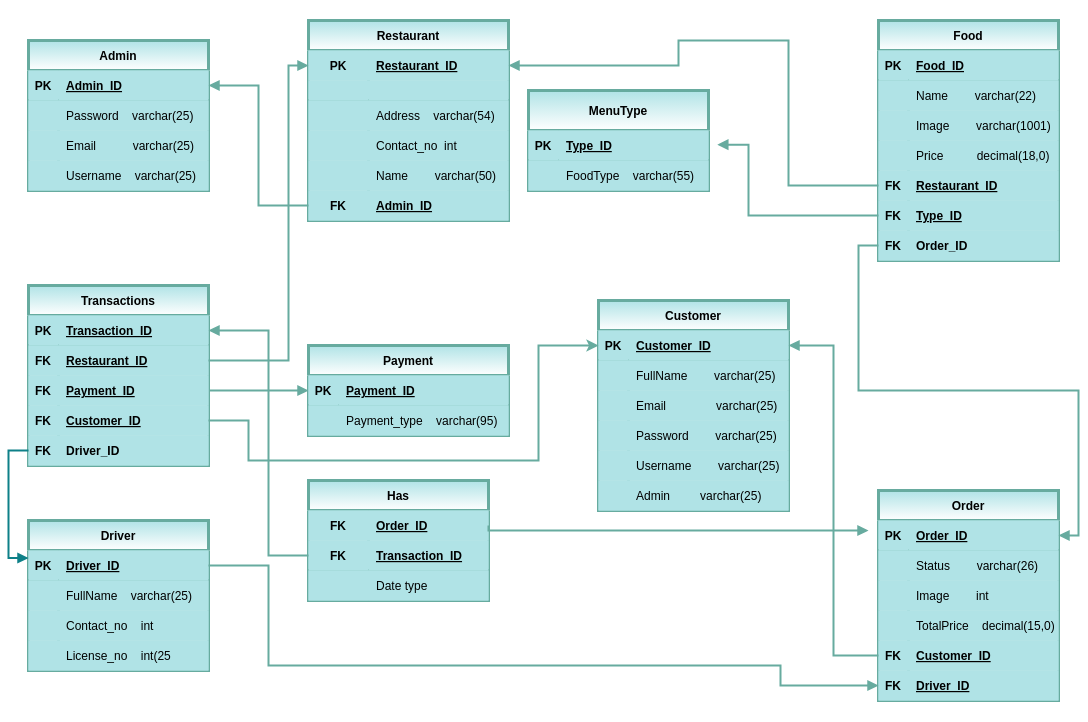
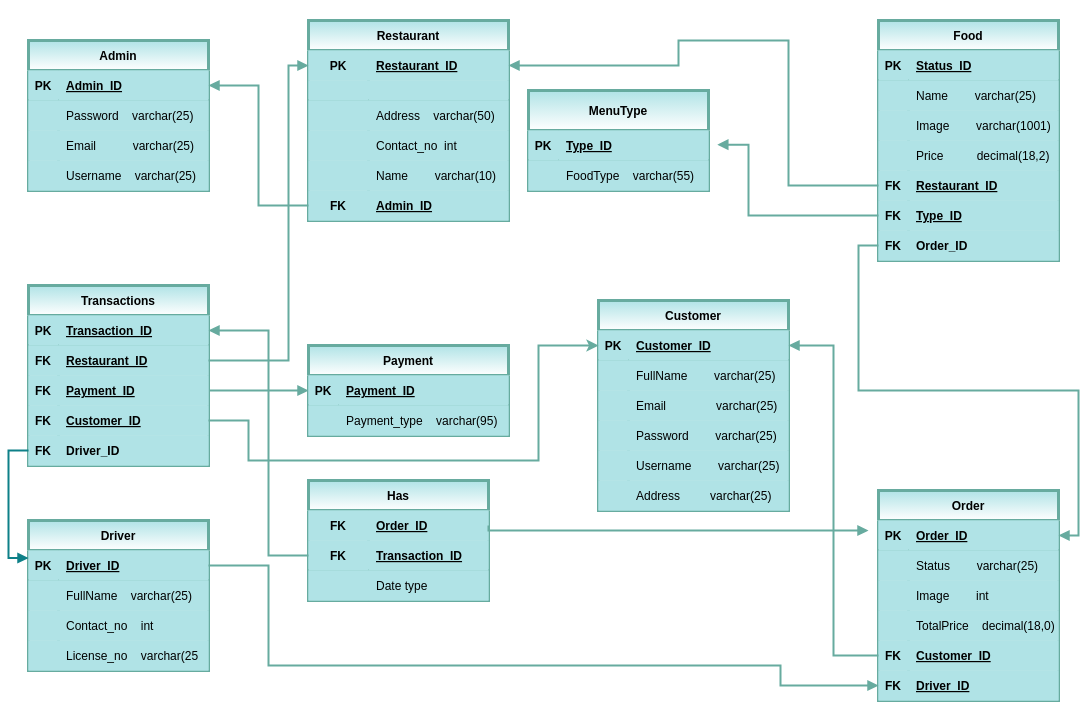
(940, 66) -> (946, 66)
(993, 96) -> (993, 96)
(450, 116) -> (450, 116)
(1004, 156) -> (1004, 156)
(453, 176) -> (453, 176)
(712, 496) -> (720, 496)
(1000, 566) -> (1000, 566)
(999, 626) -> (999, 626)
(130, 656) -> (145, 656)
